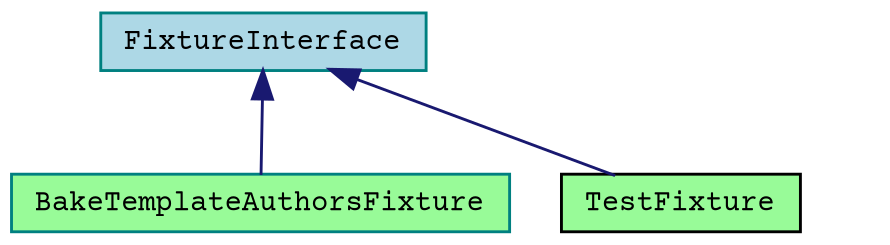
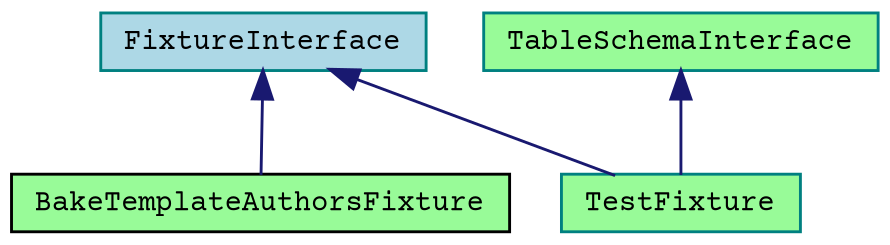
none -> (681, 42)
(261, 203) -> (261, 203)
(681, 203) -> (681, 203)
